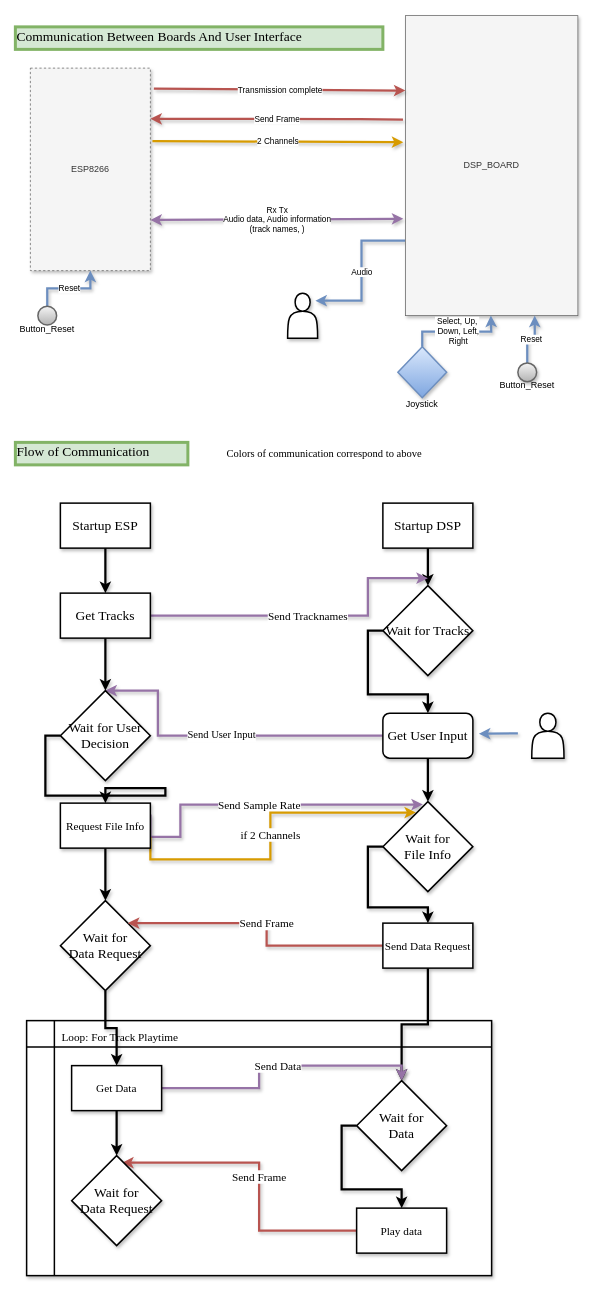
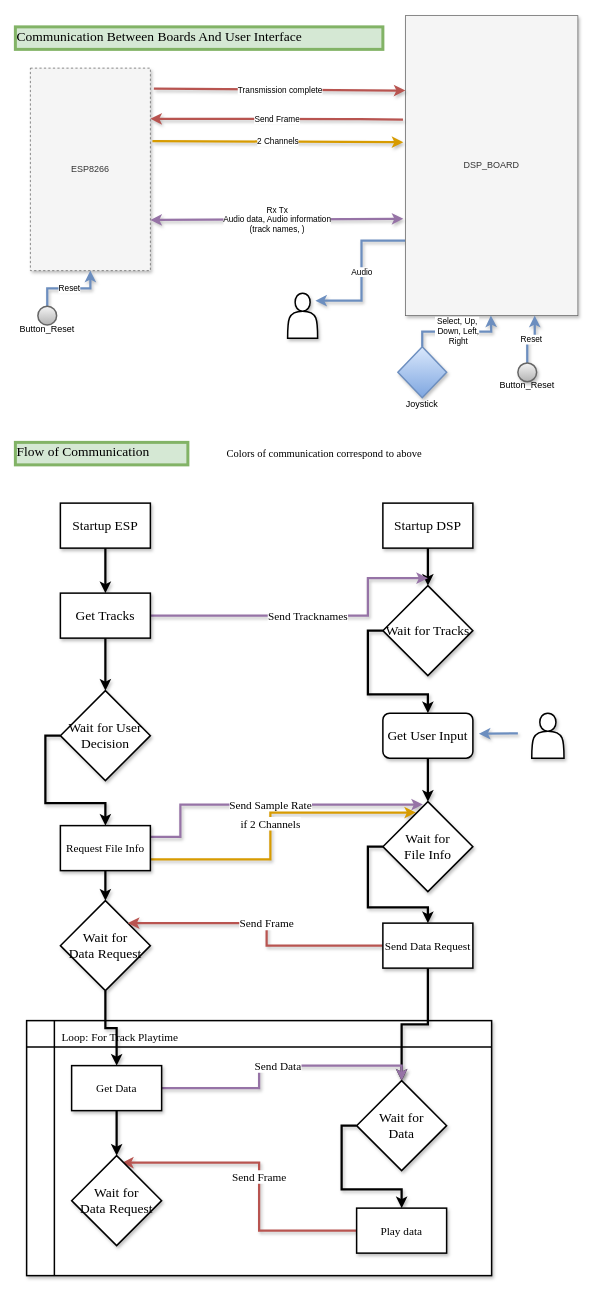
(226, 735) -> none
(105, 825) -> (105, 848)
